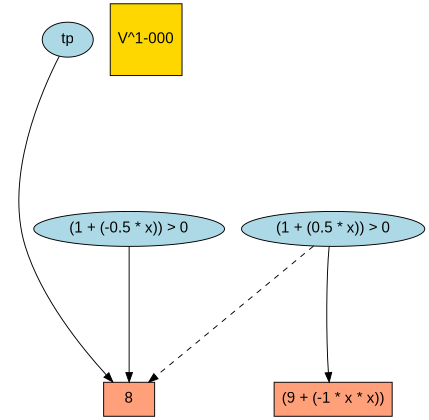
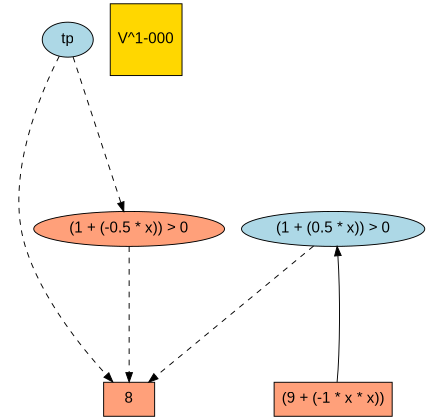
none -> (97, 130)
(21, 225) -> (21, 225)
(129, 229) -> (129, 229)
(129, 309) -> (129, 309)
(327, 309) -> (339, 319)
